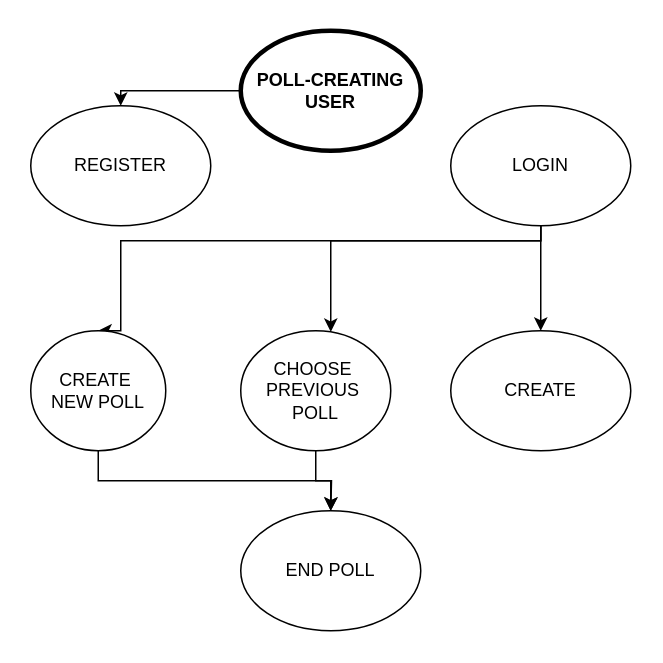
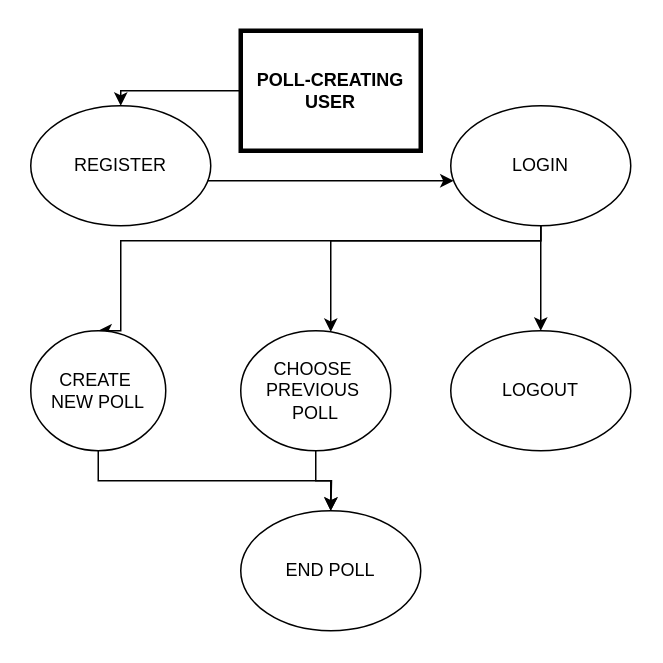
(331, 91) -> (331, 91)
none -> (325, 181)
(541, 391) -> (541, 391)
